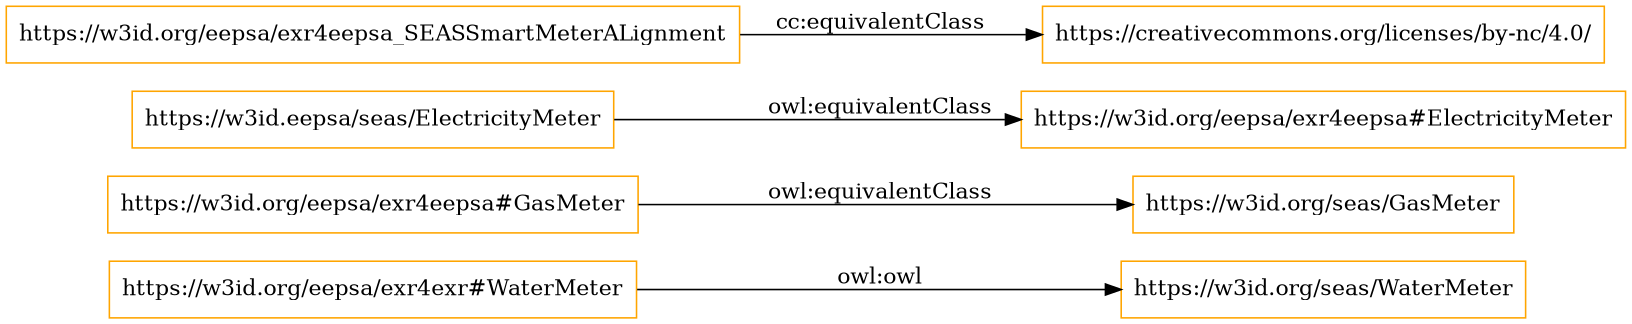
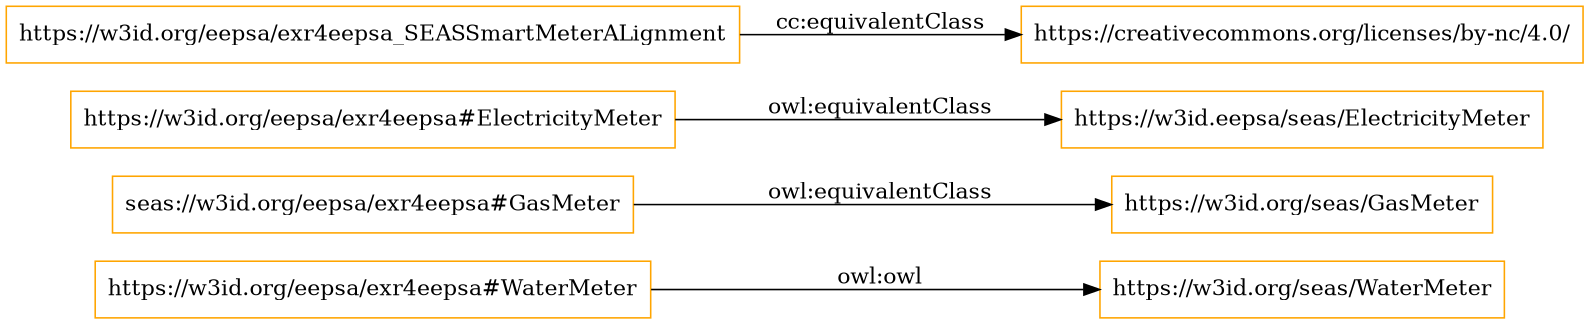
(810, 120) -> (860, 120)
(373, 205) -> (373, 205)
(373, 290) -> (373, 290)
